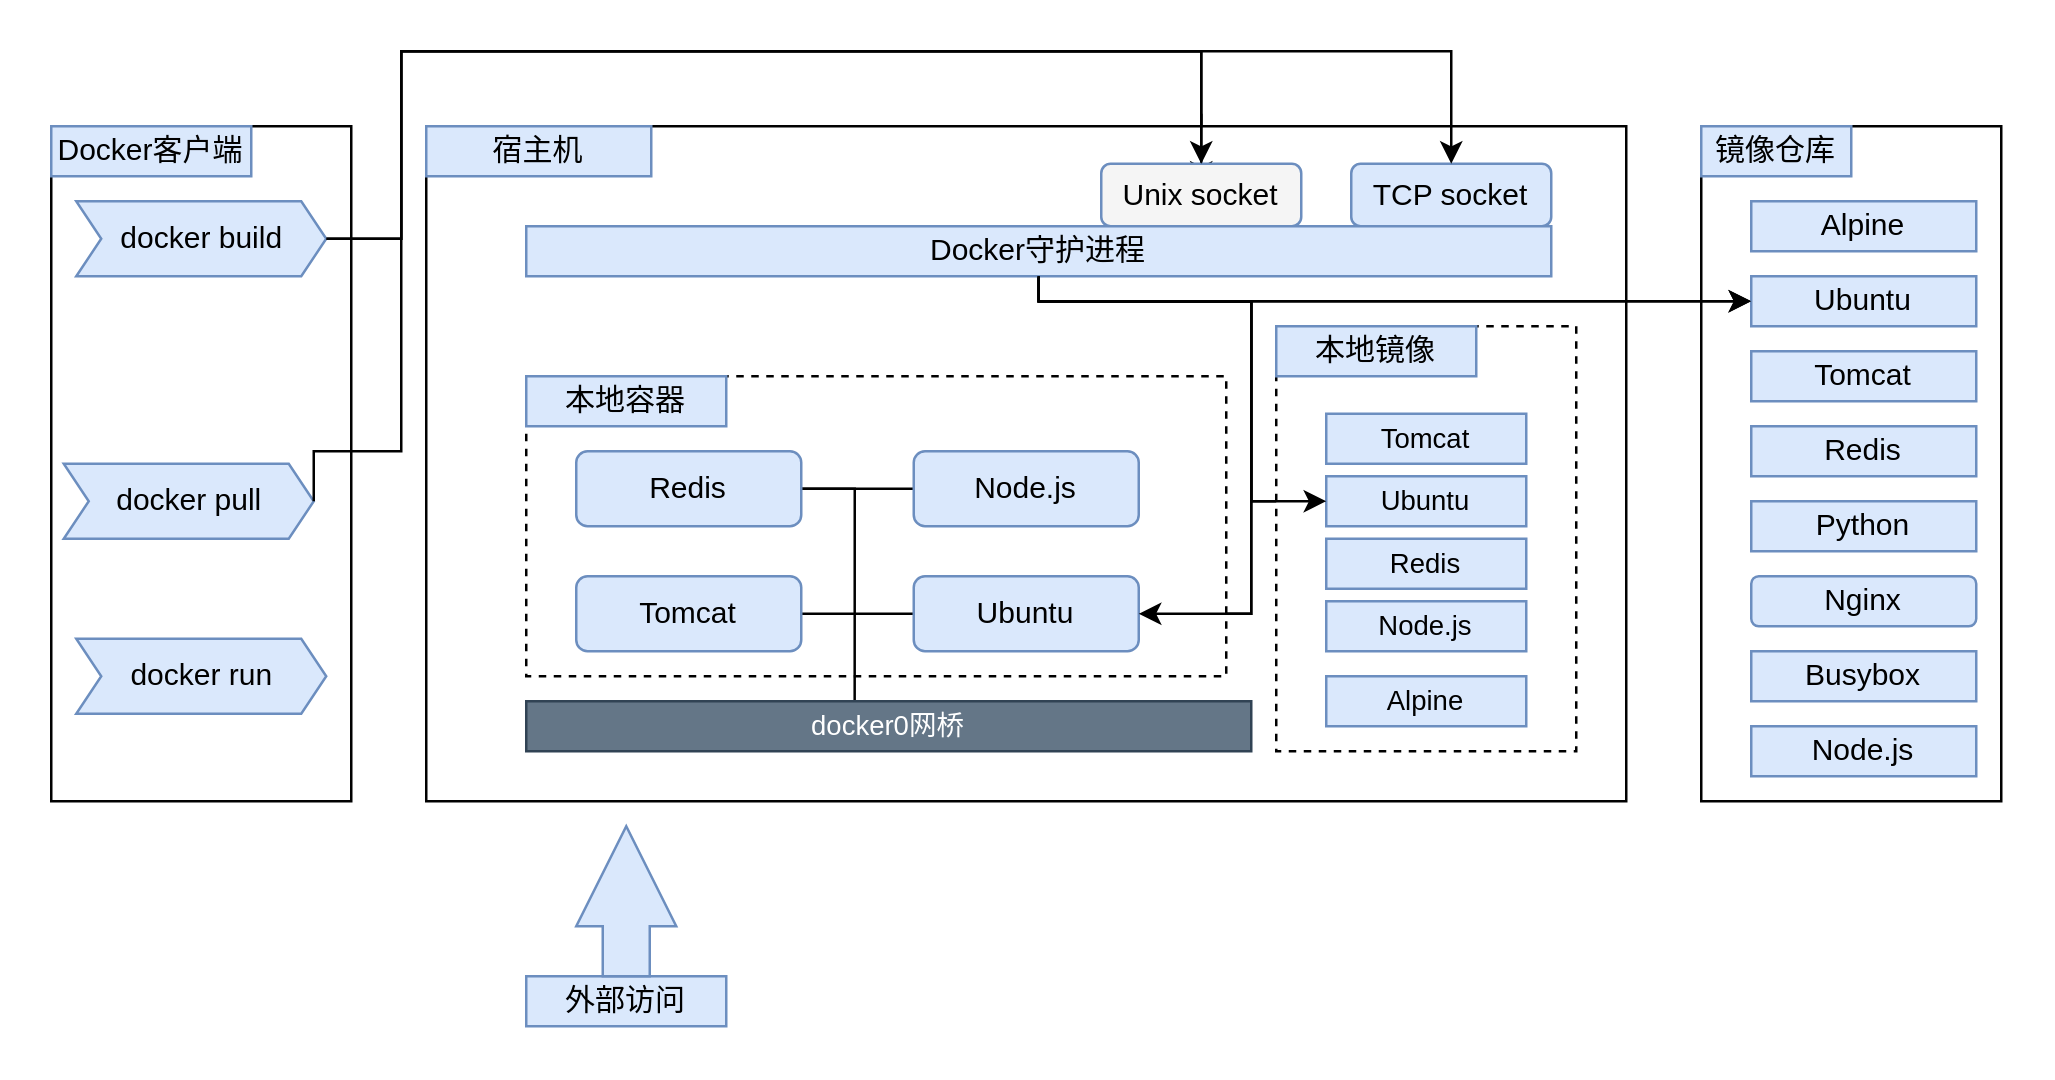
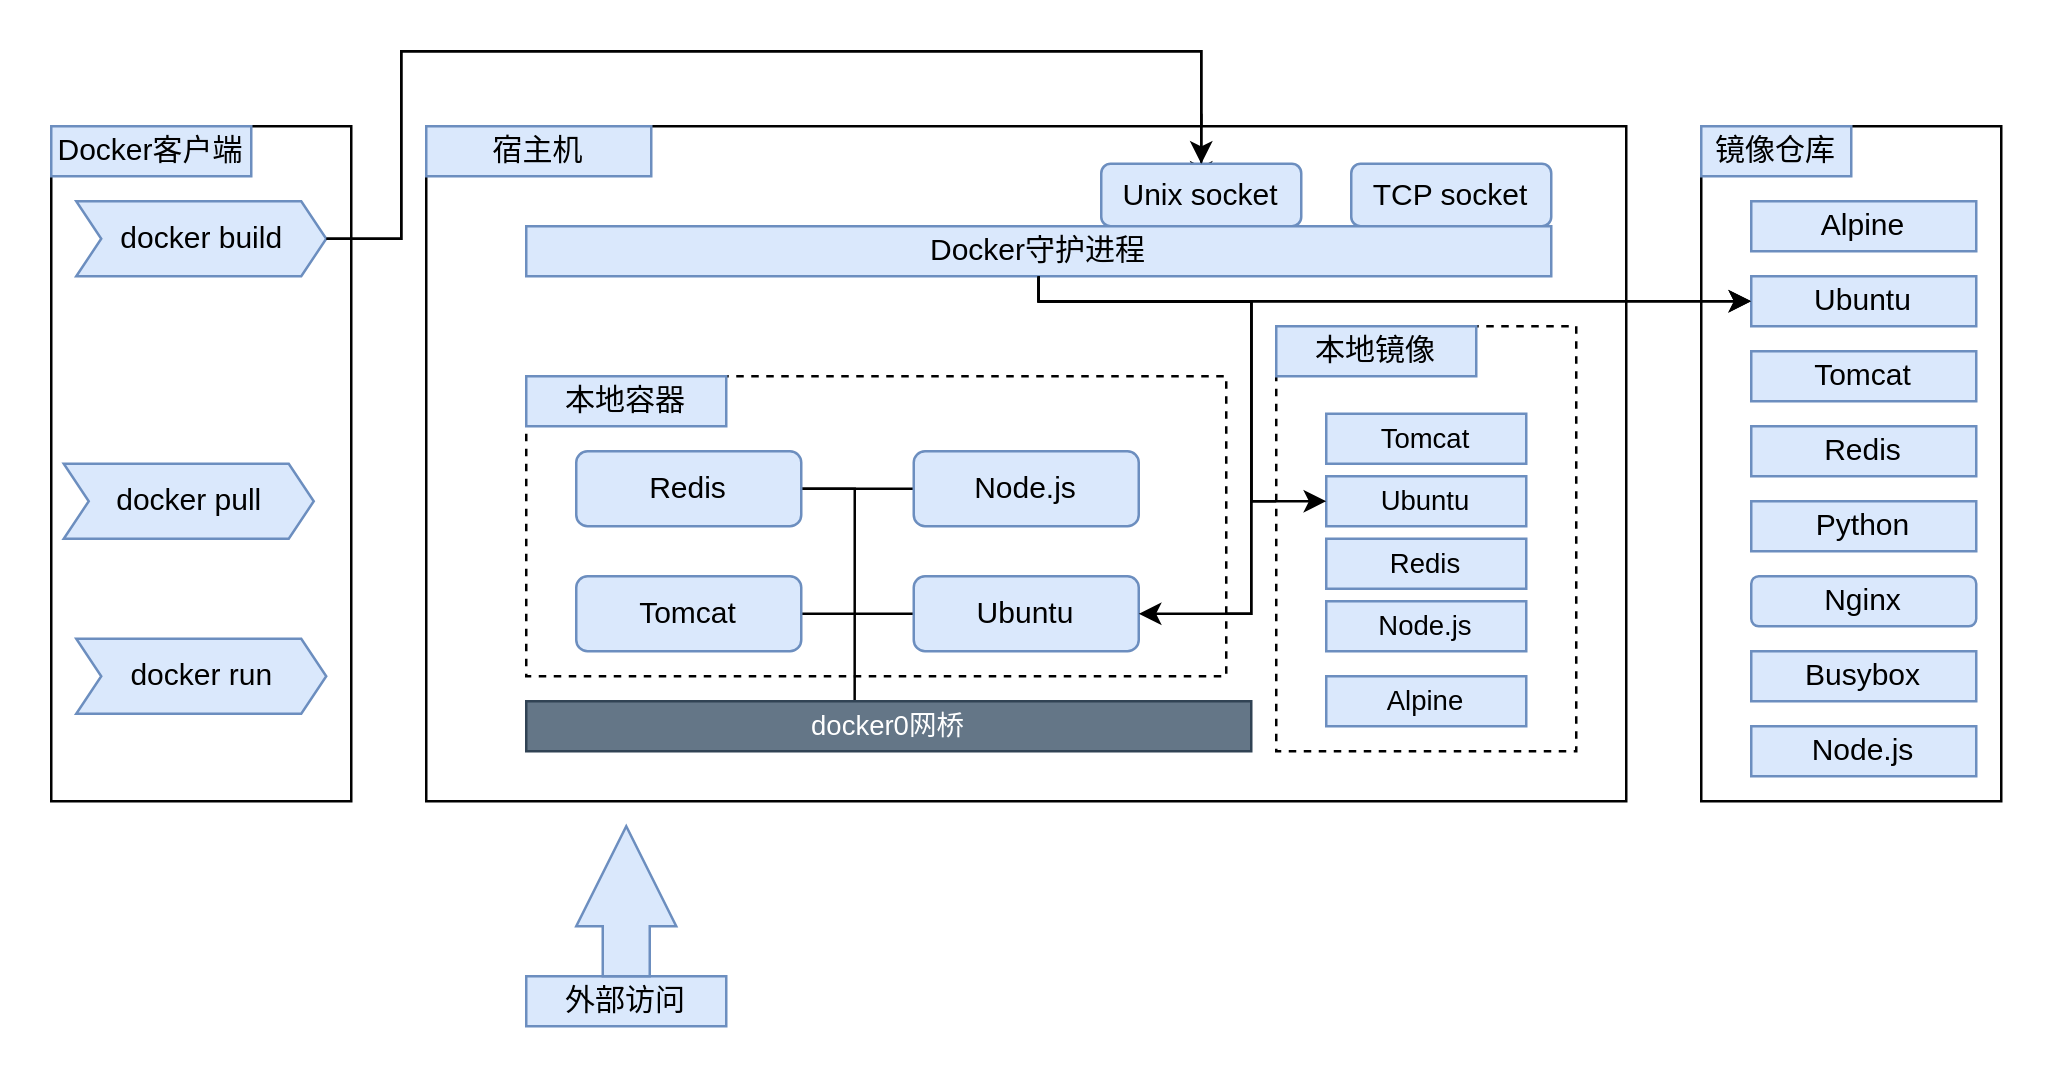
(1201, 195) -> (1201, 195)
(401, 416) -> none
